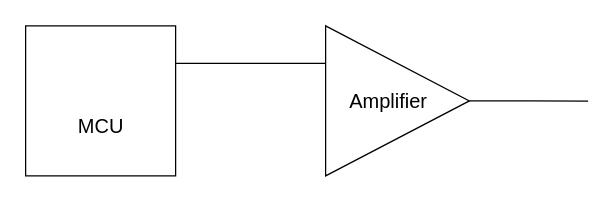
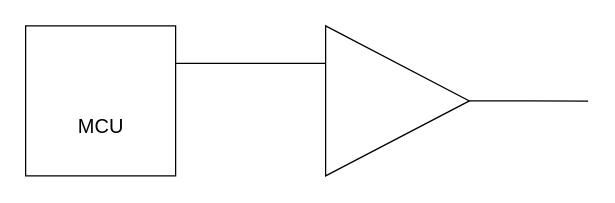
(388, 101) -> none
